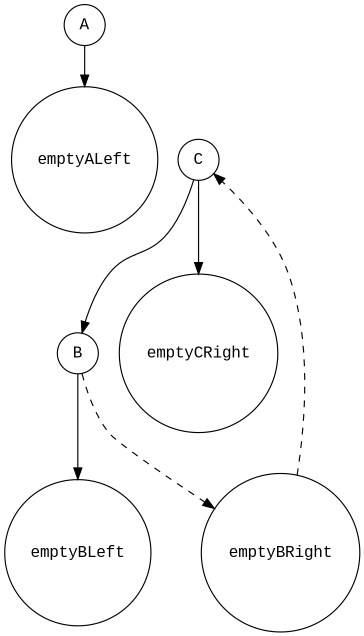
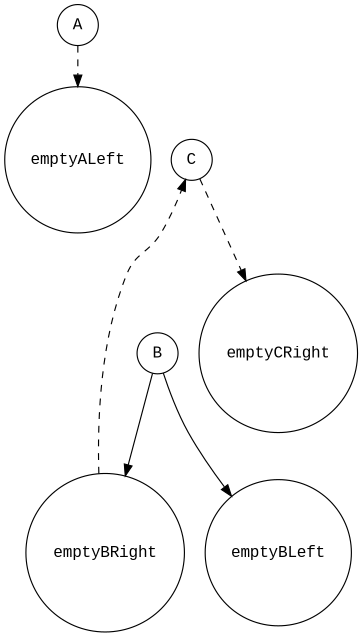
(85, 60) -> (78, 60)
(199, 221) -> (221, 225)
(141, 252) -> none
(129, 450) -> (140, 419)
